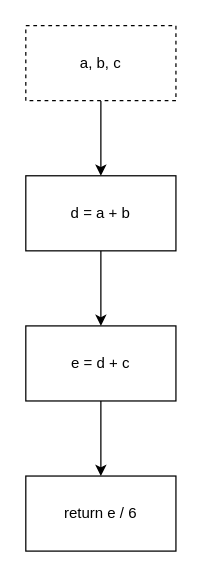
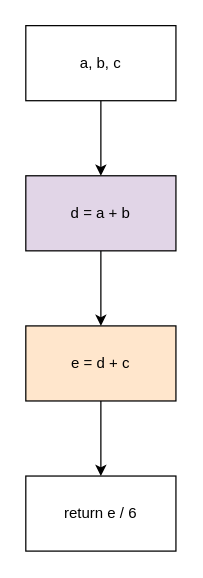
(101, 63) -> (101, 63)
(101, 213) -> (101, 213)
(101, 363) -> (101, 363)
